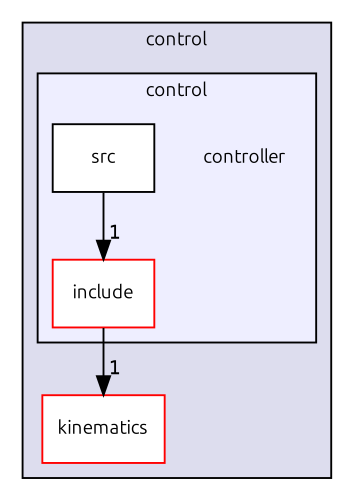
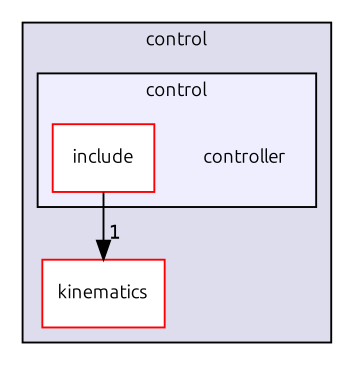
(104, 158) -> none
